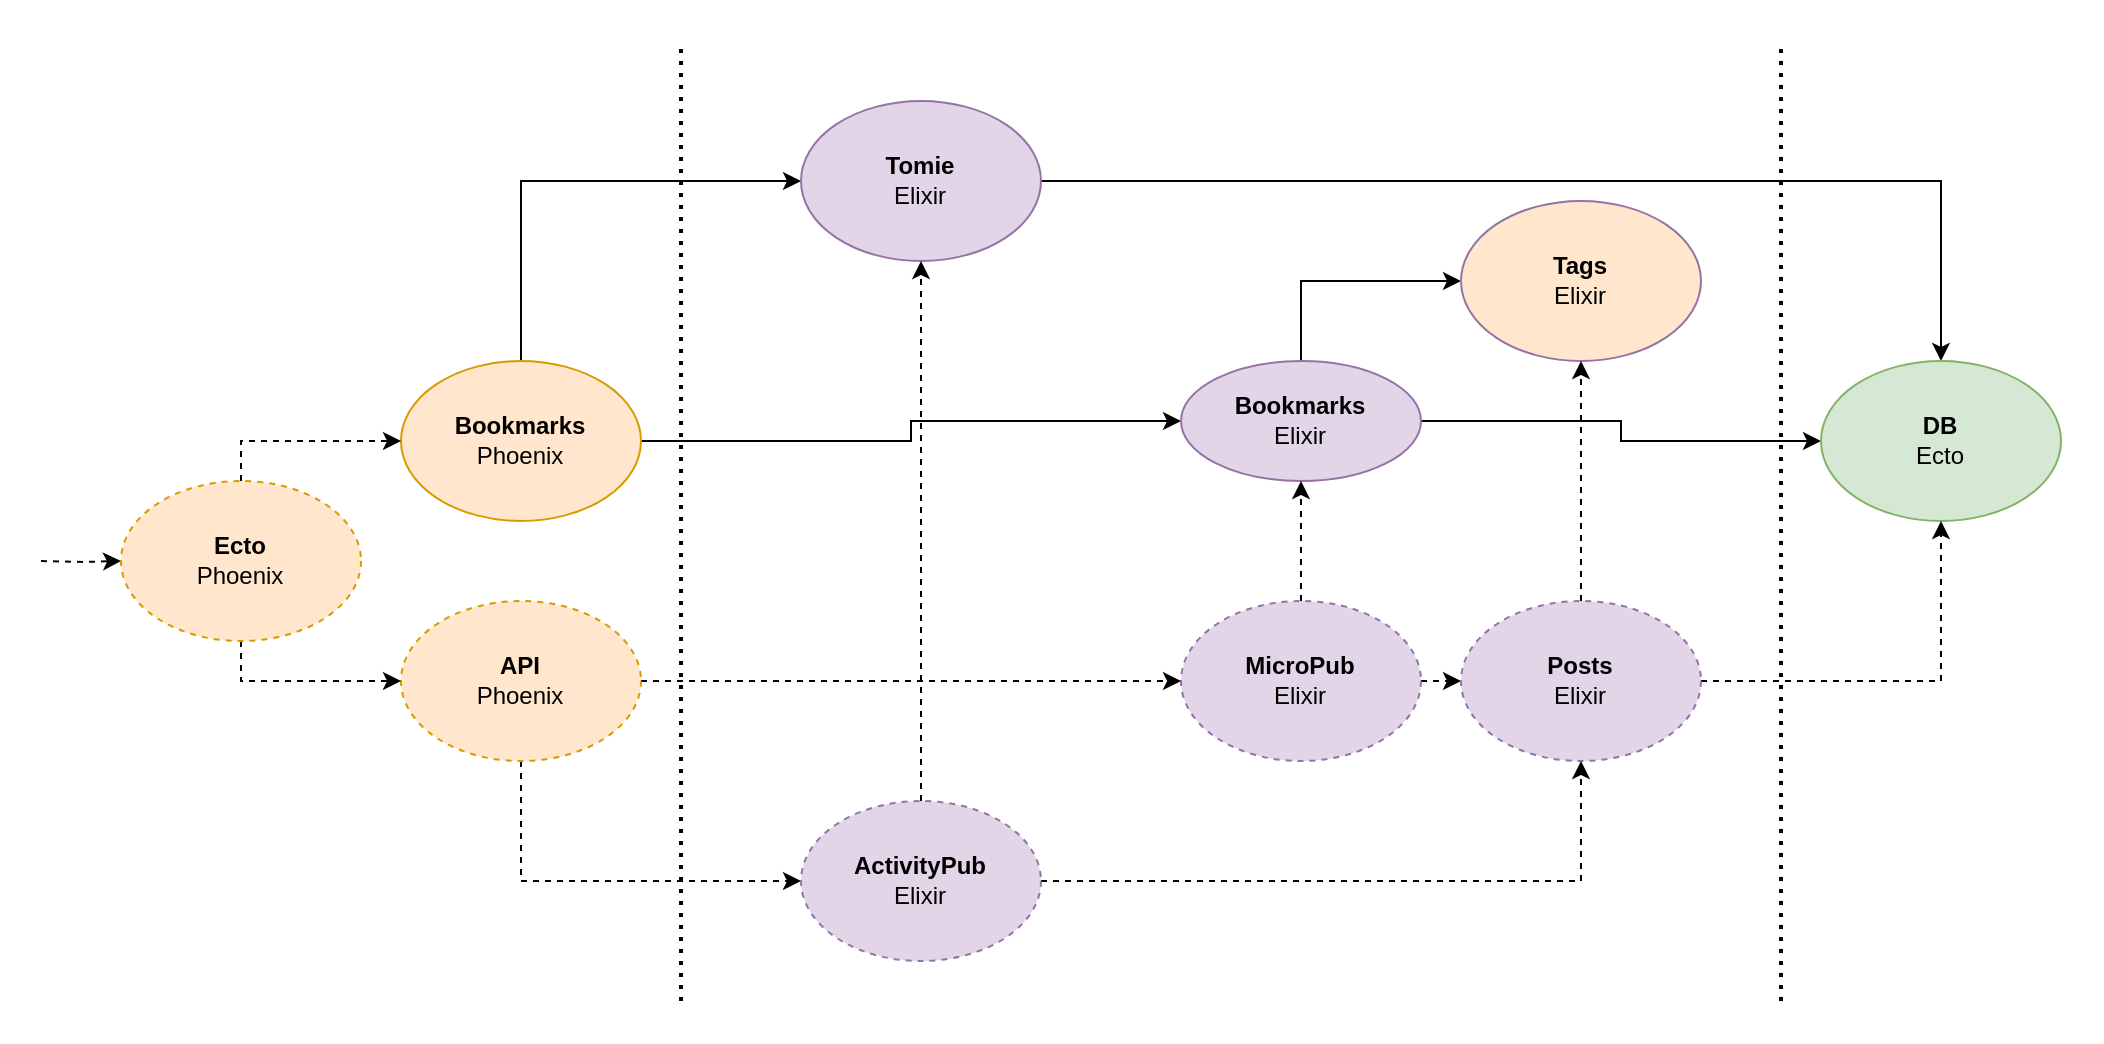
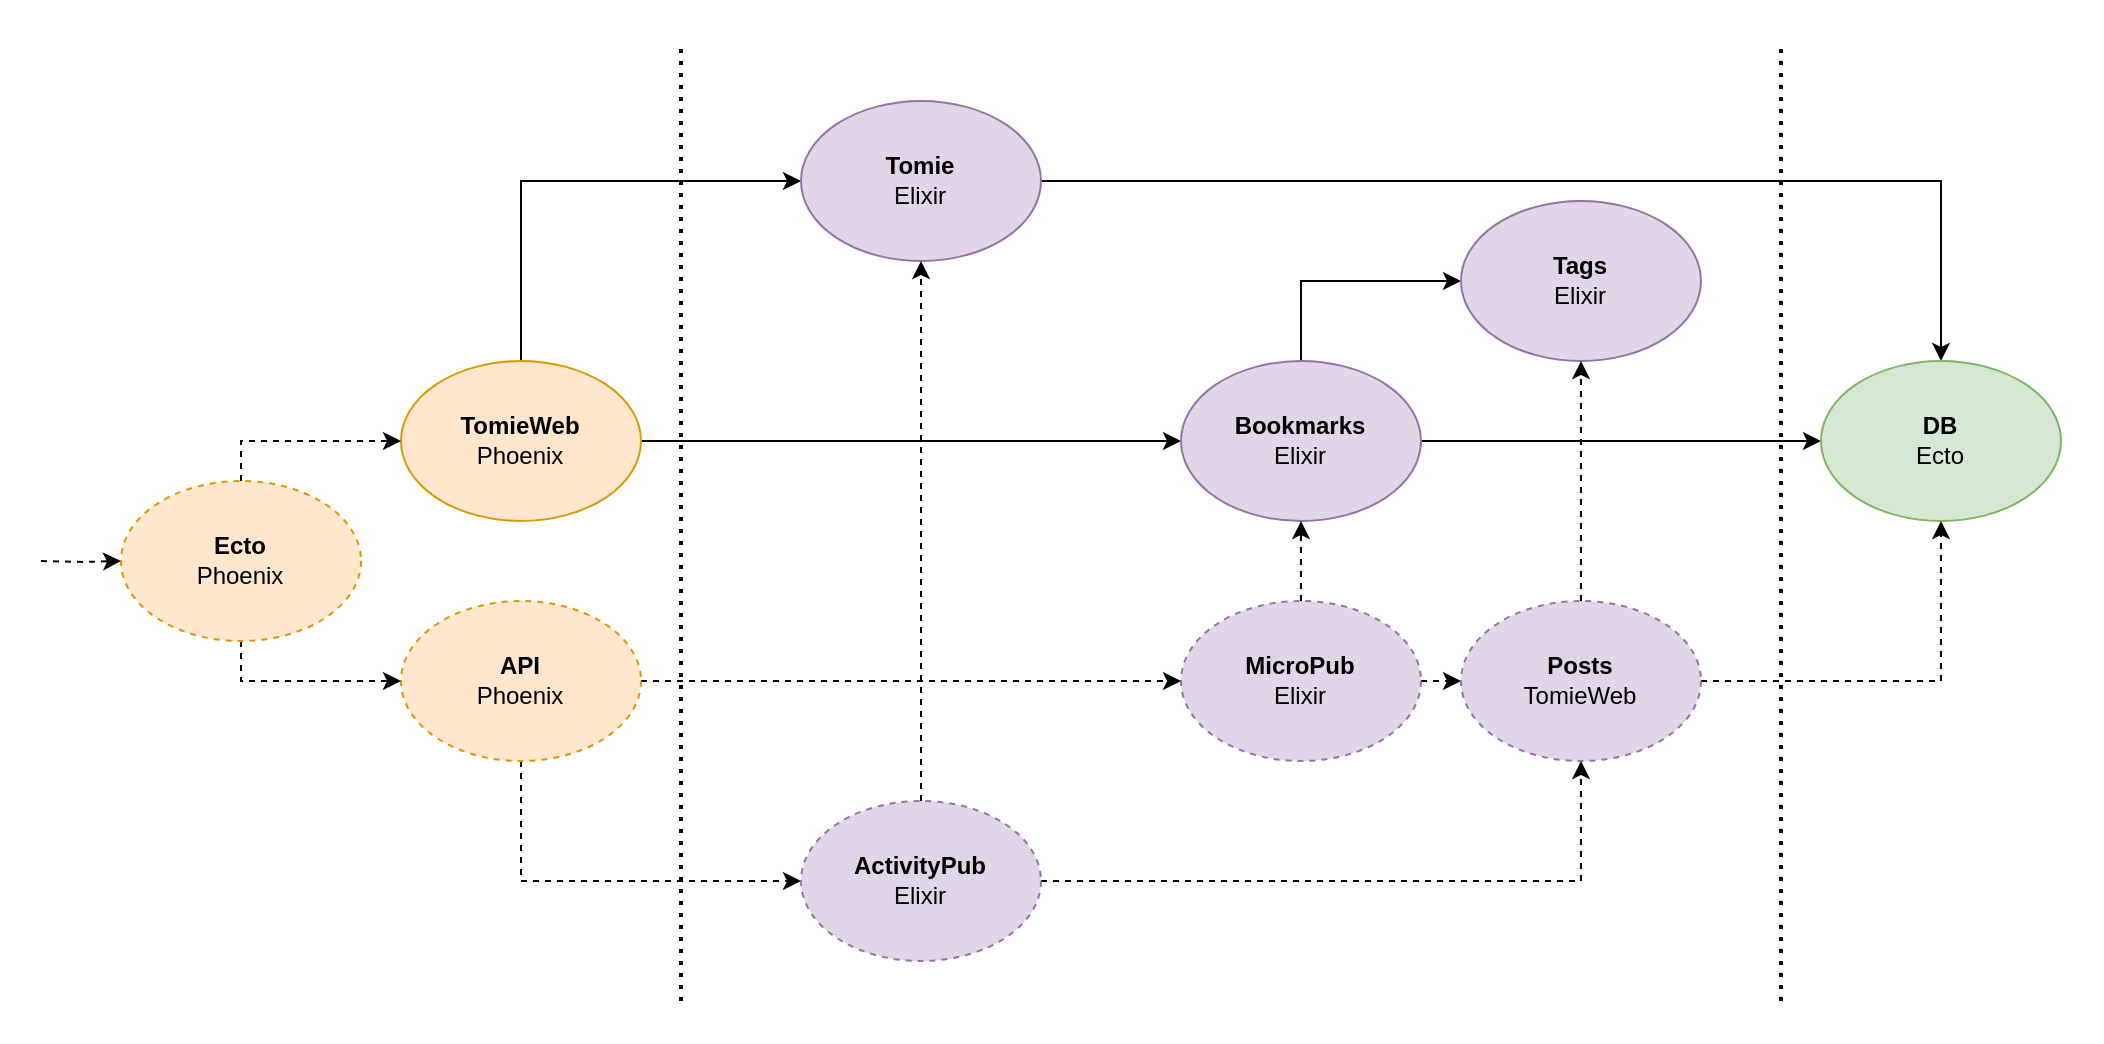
(1581, 281) -> (1581, 281)
(1301, 421) -> (1301, 441)
(521, 441) -> (521, 441)
(1581, 681) -> (1581, 681)
